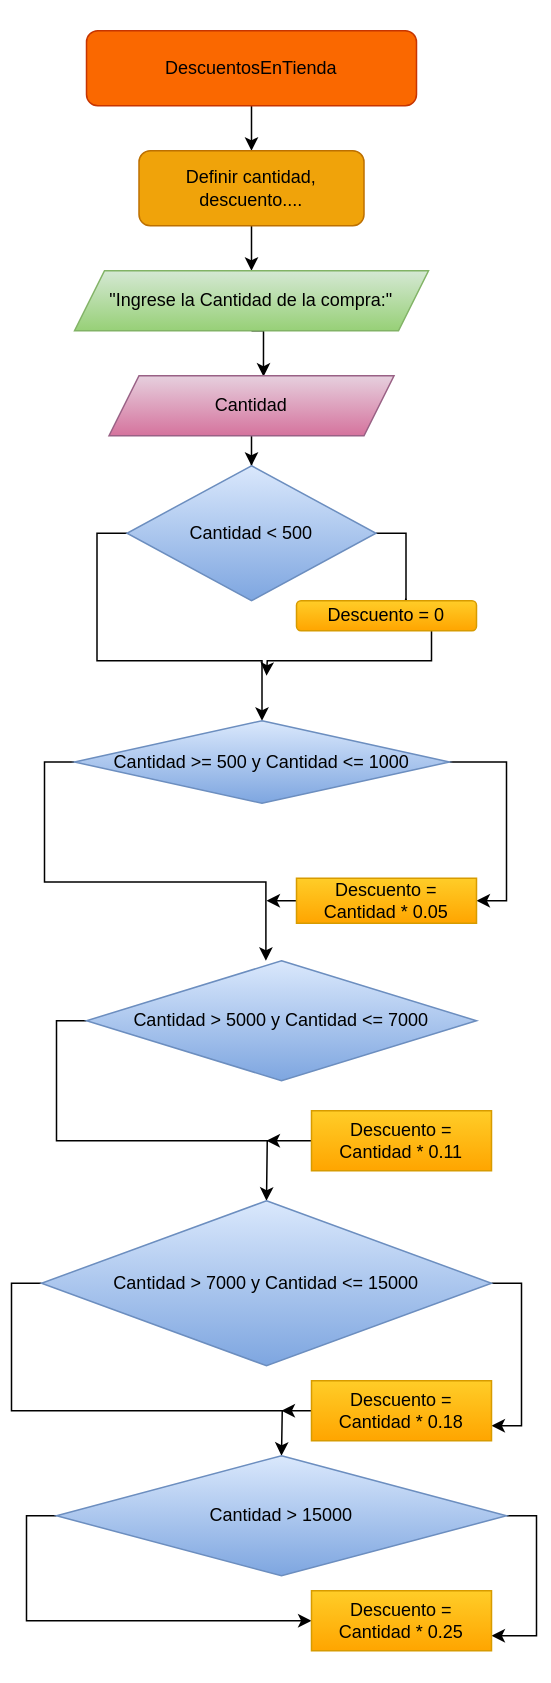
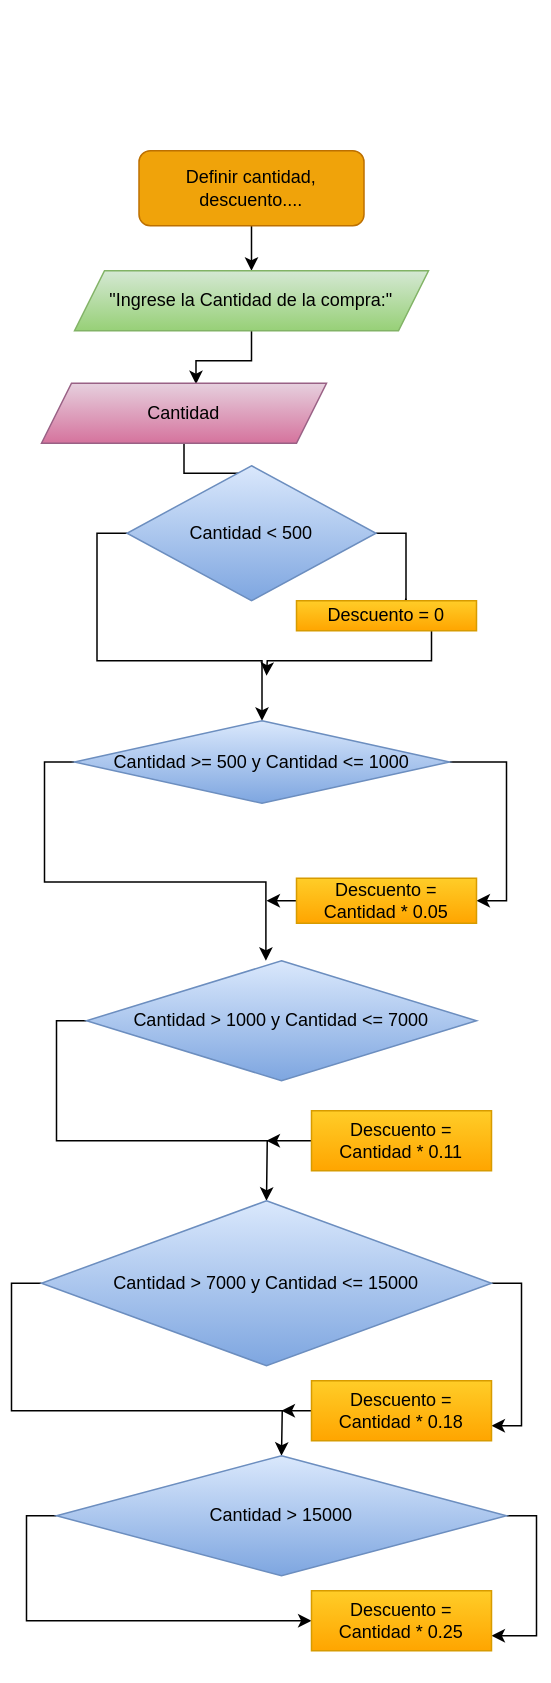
(251, 68) -> none
(251, 134) -> none
(251, 406) -> (184, 413)
(386, 616) -> (386, 616)
(281, 1021) -> (281, 1021)
